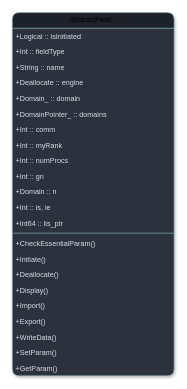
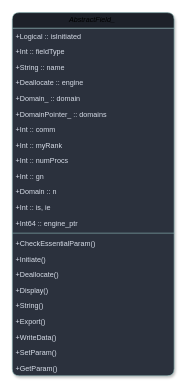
(44, 223) -> (51, 223)
(34, 306) -> (33, 306)
